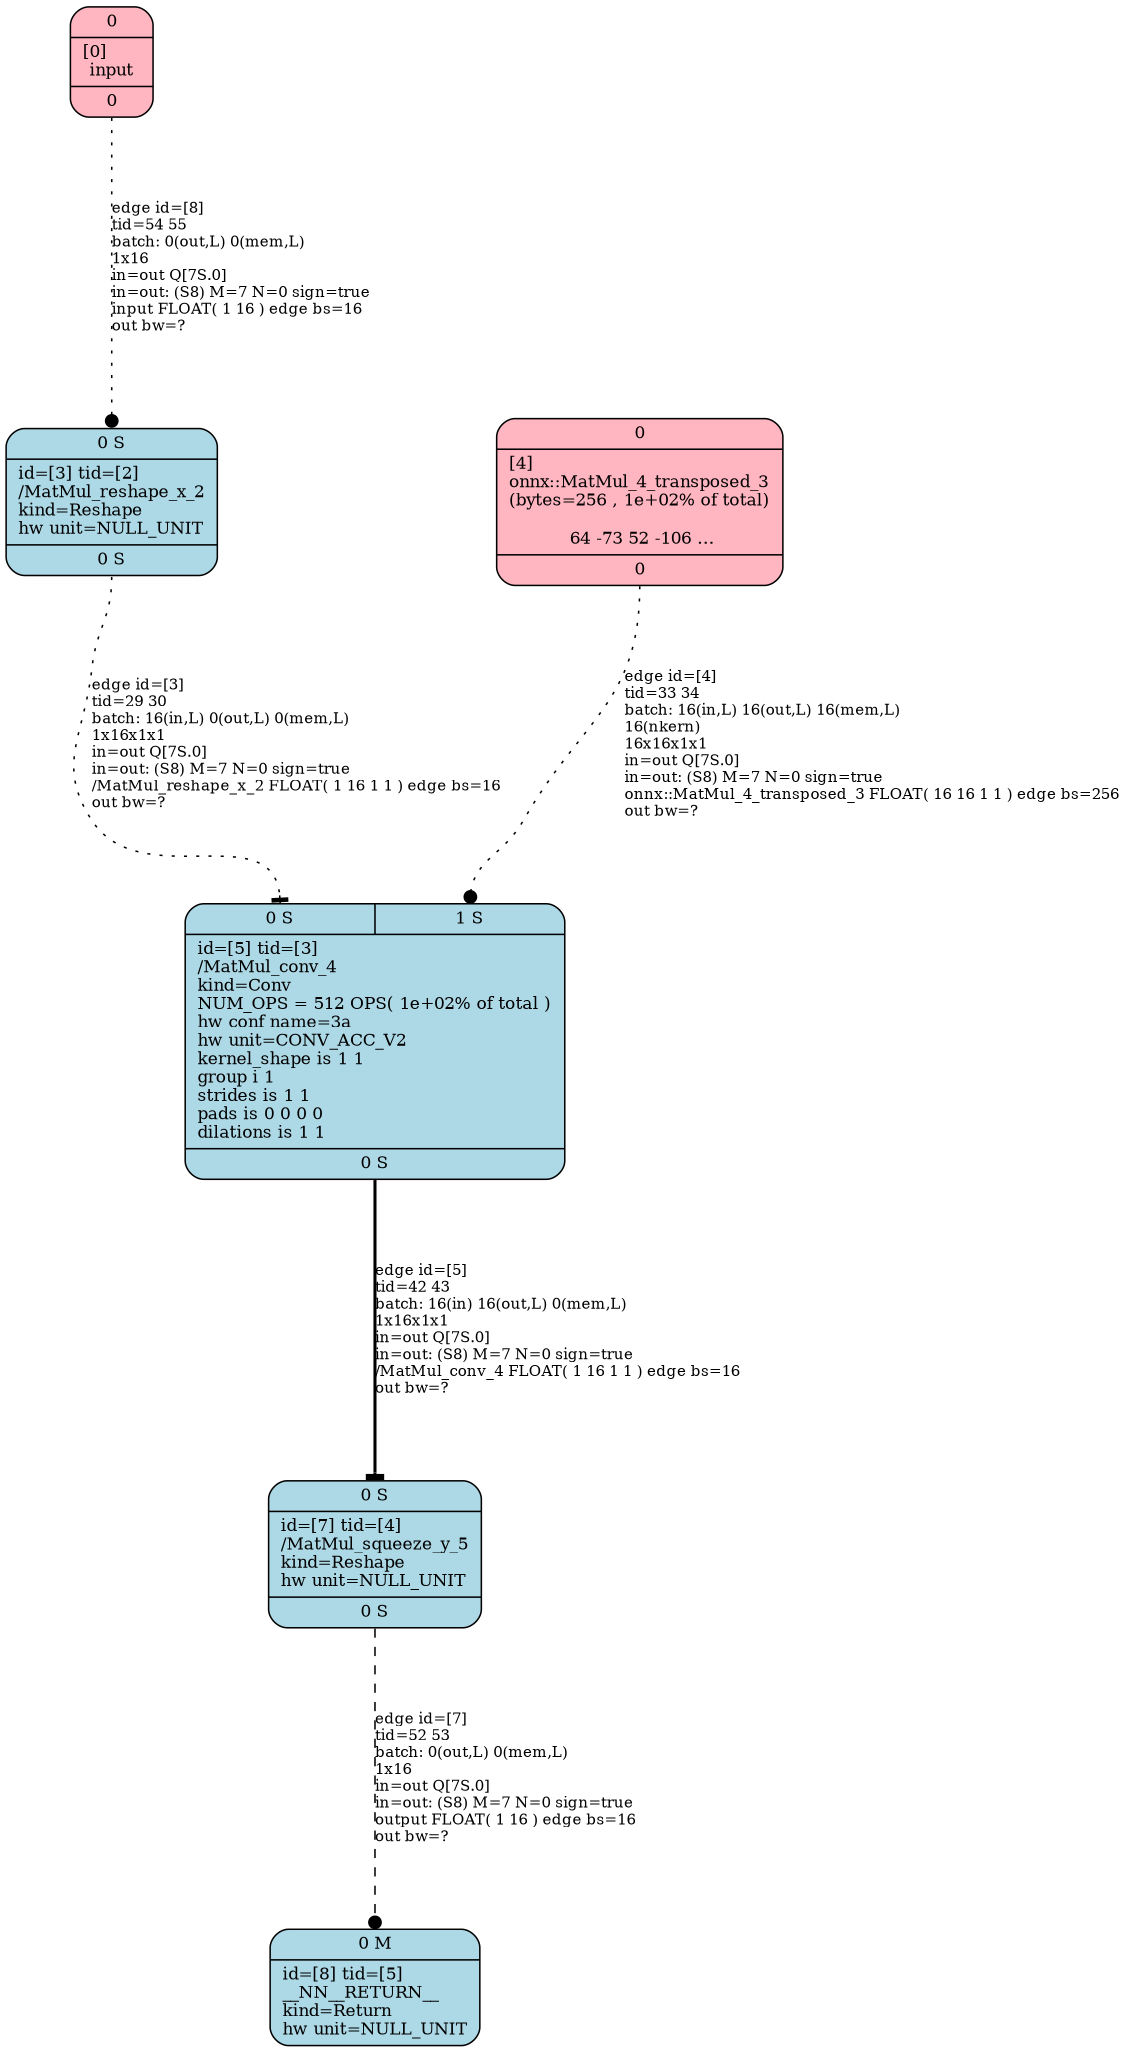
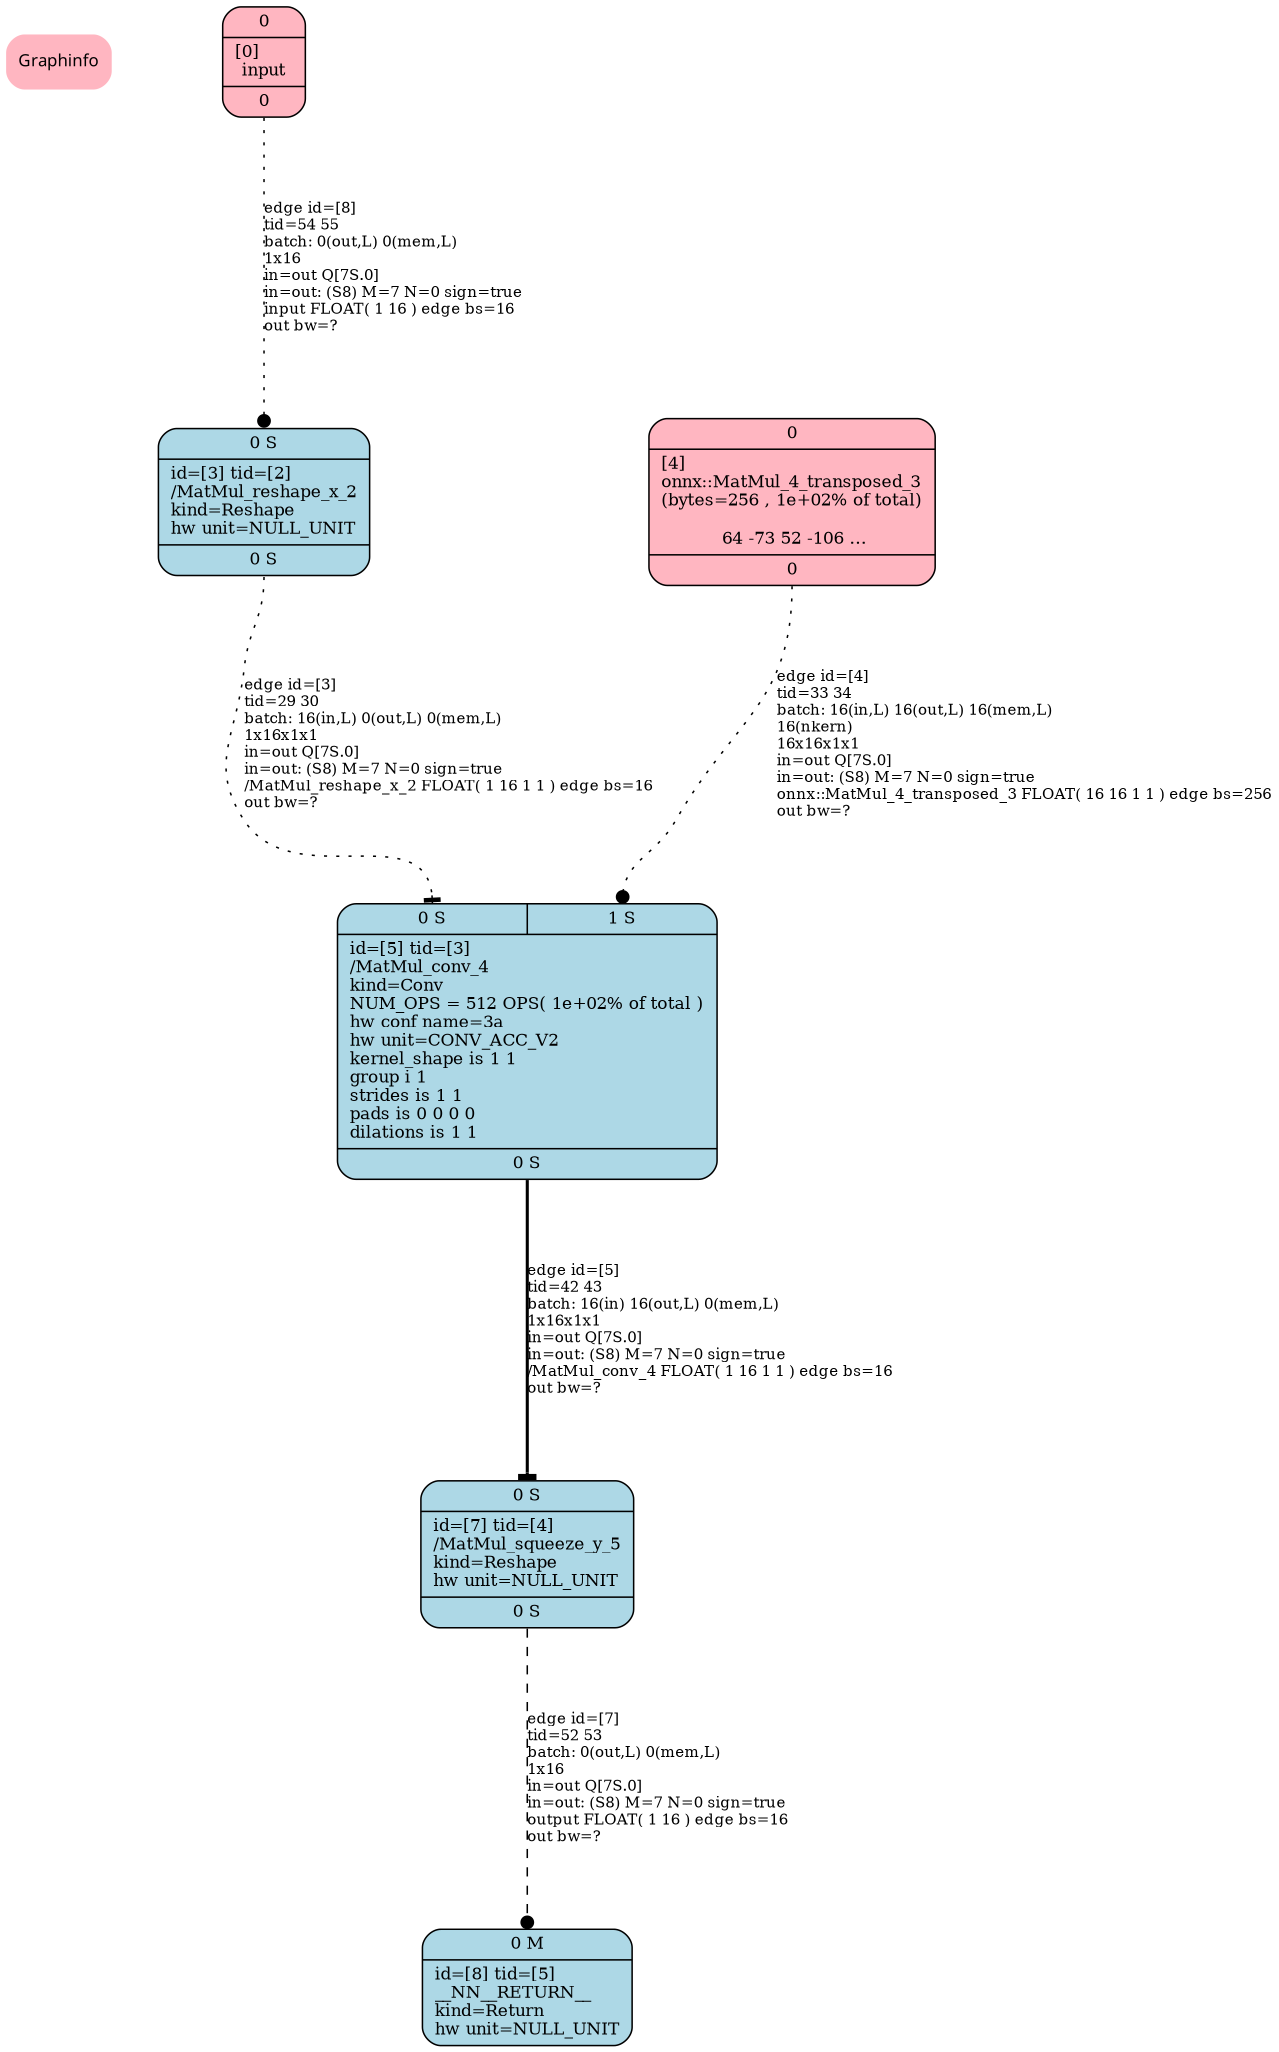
none -> (59, 62)
